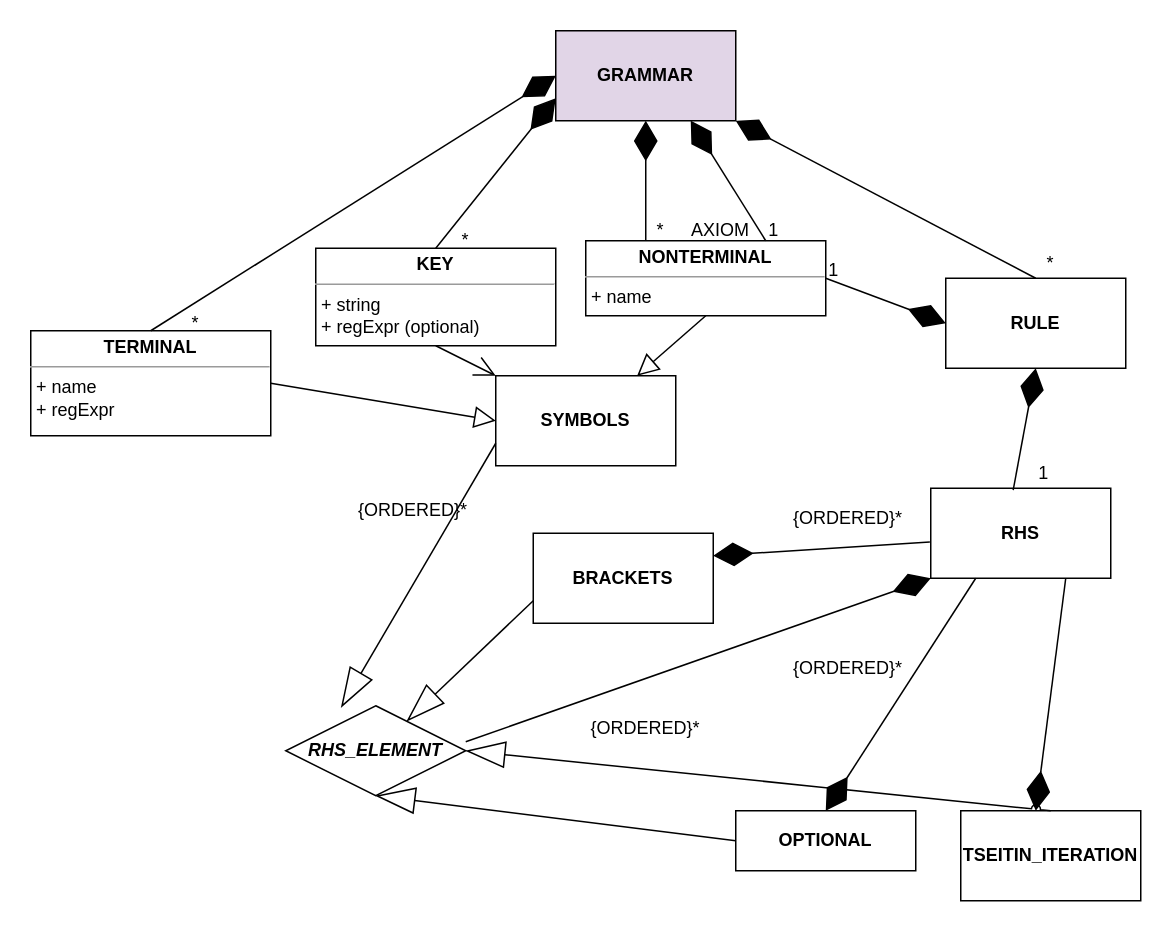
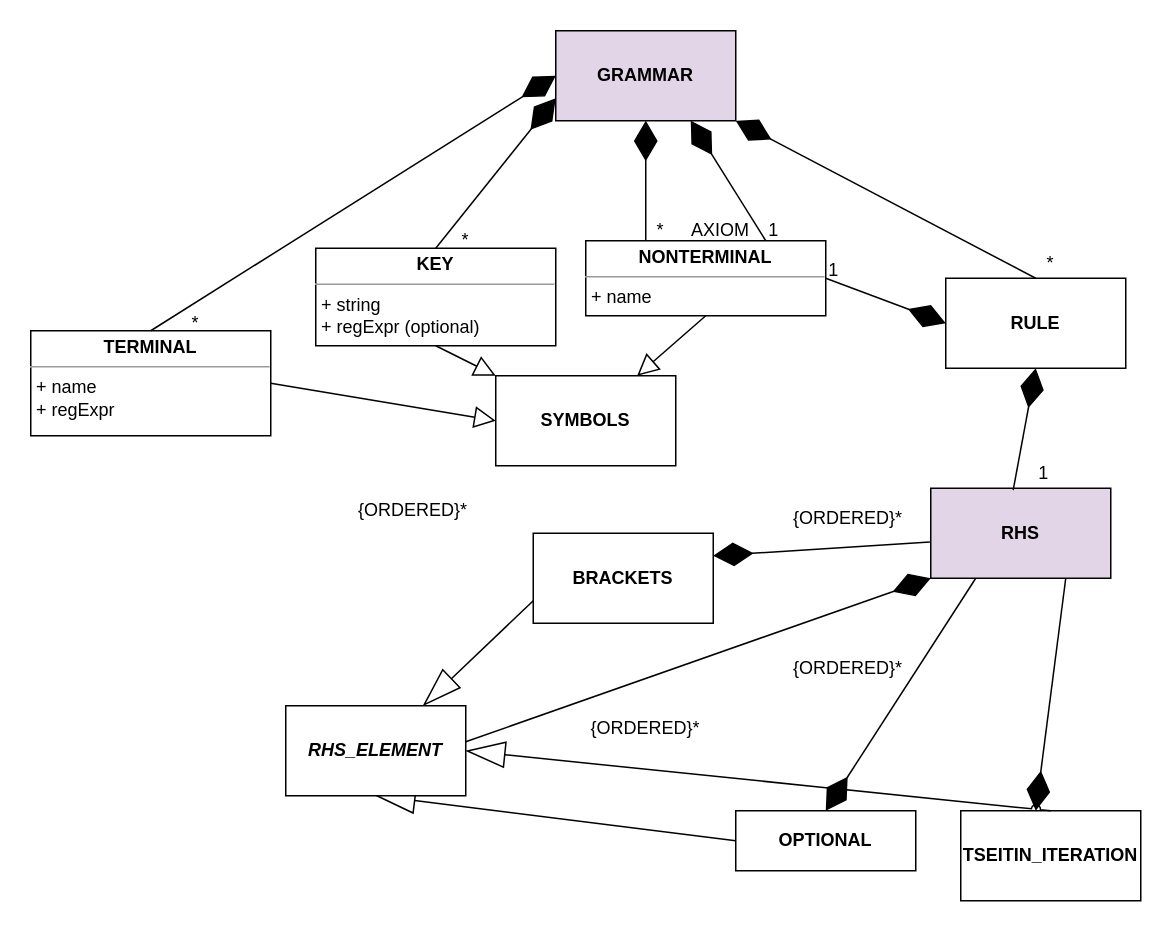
(484, 370) -> (475, 365)
(1021, 533) -> (1021, 533)
(428, 558) -> none
(376, 751) -> (376, 751)
